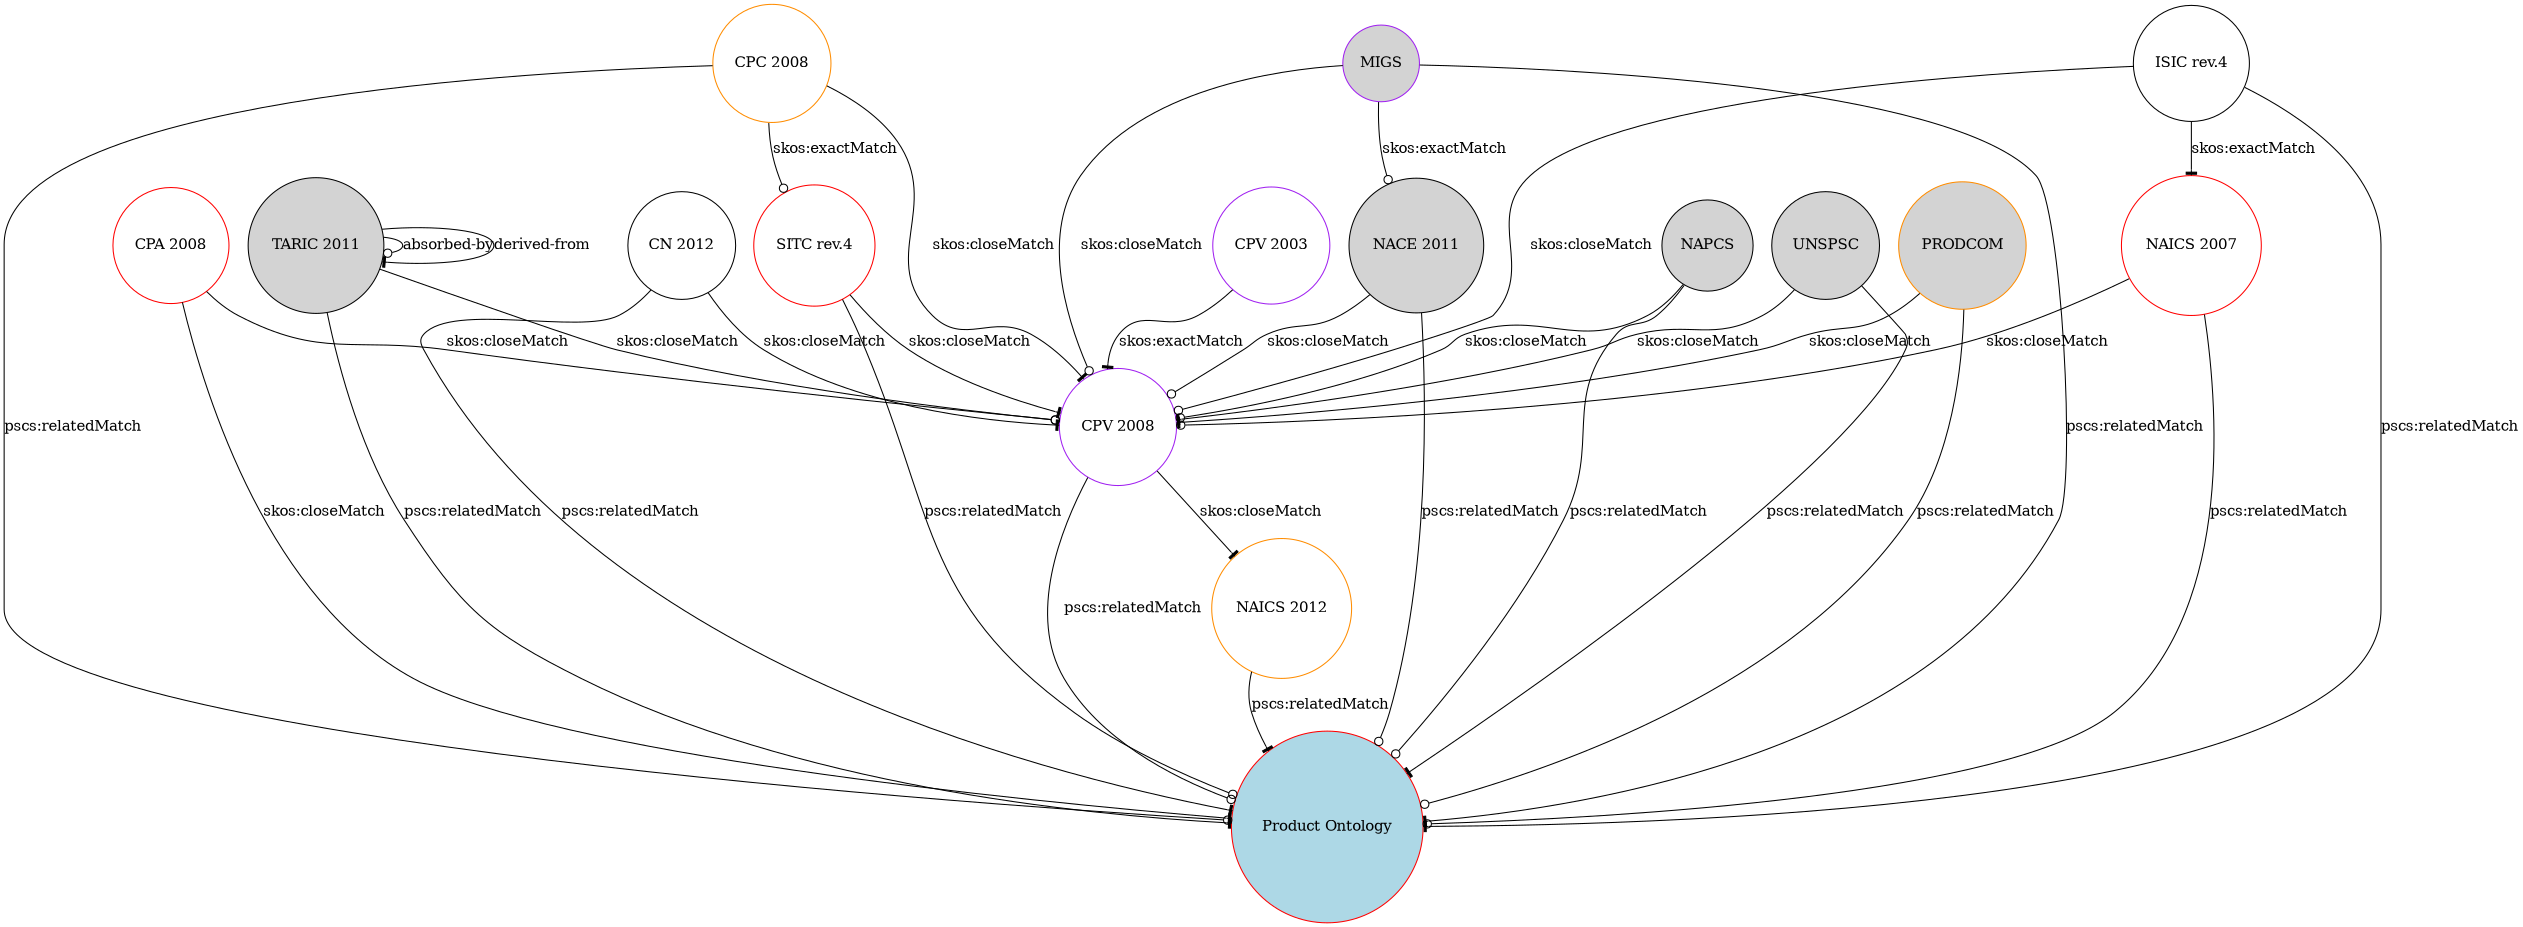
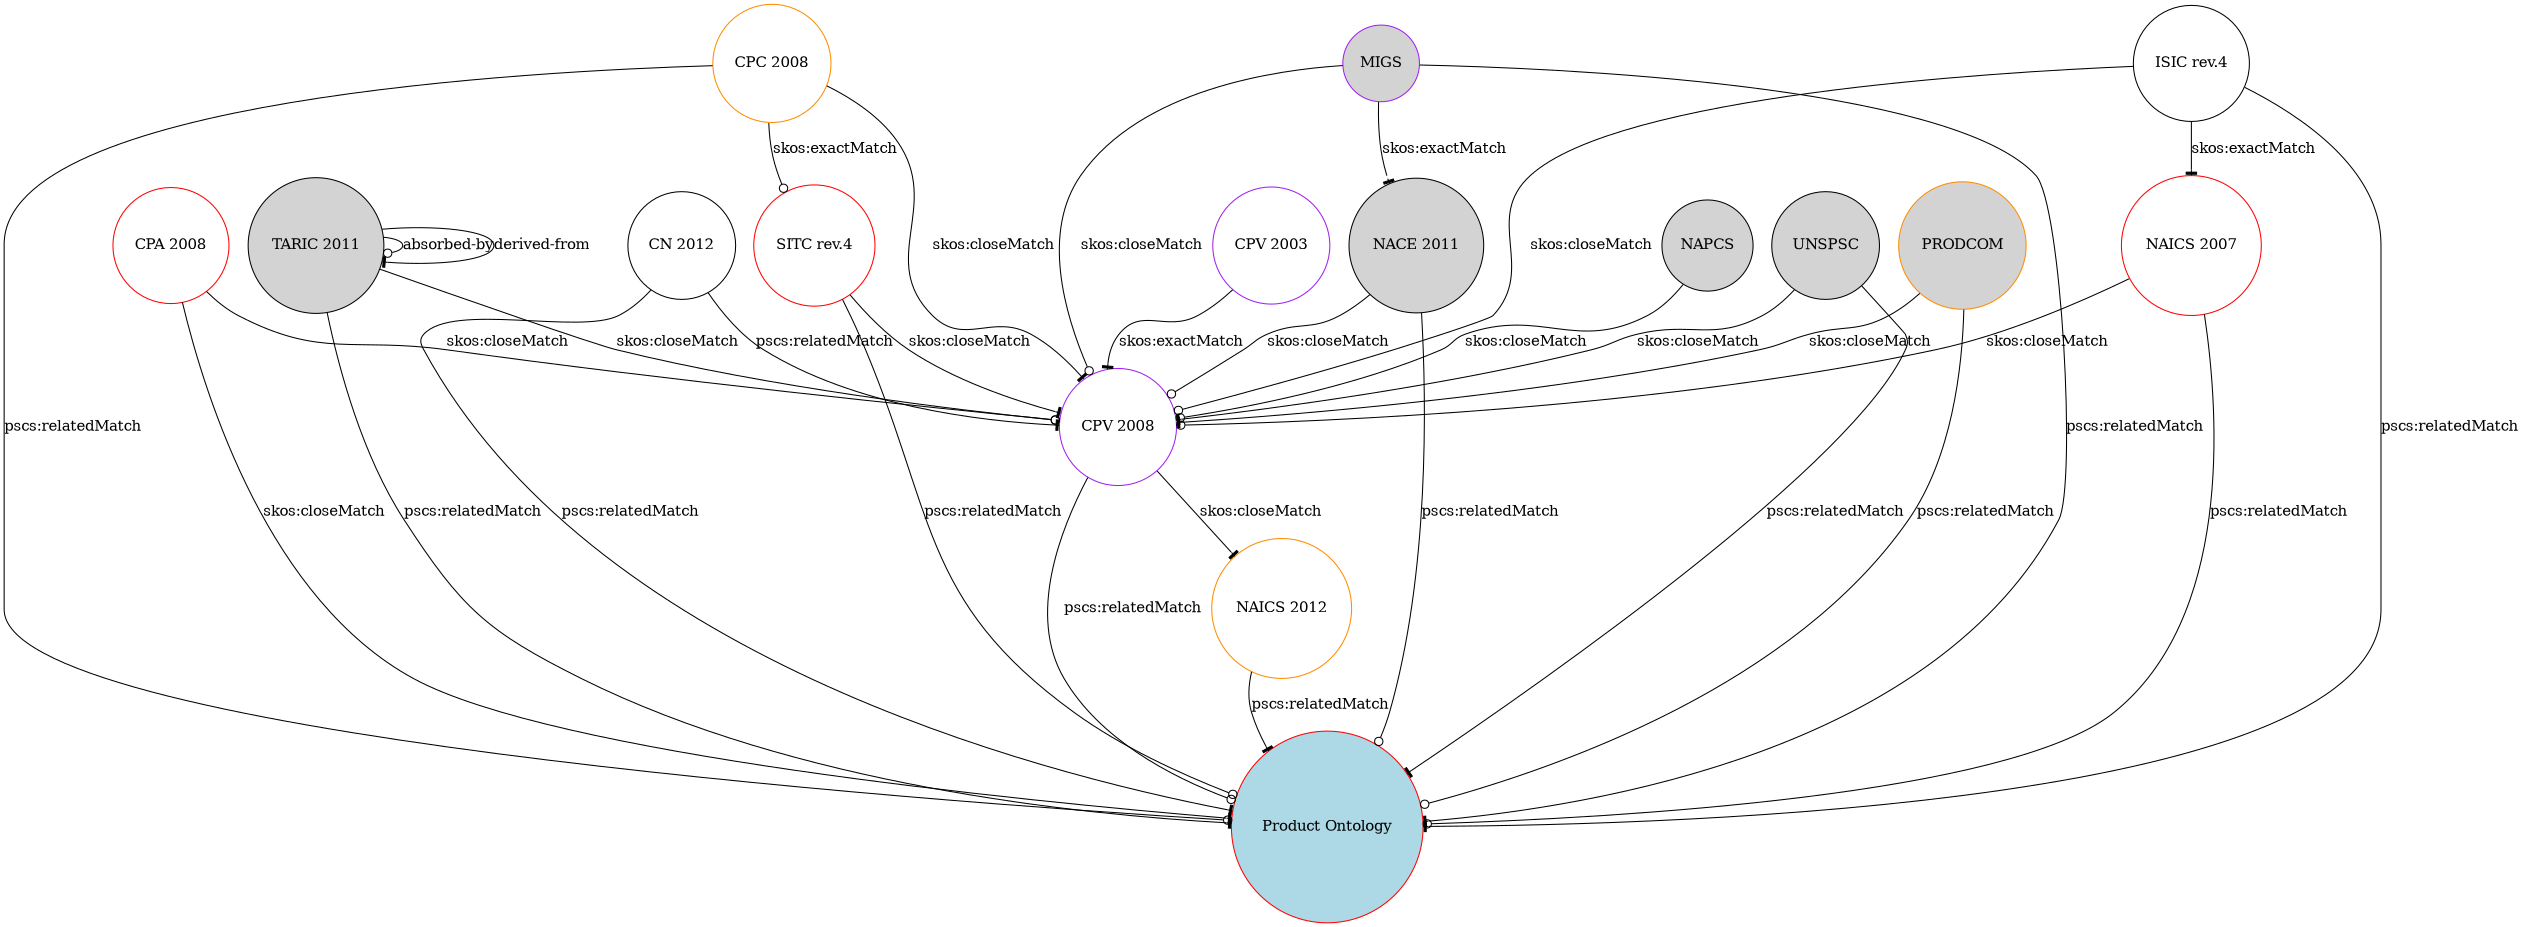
(1380, 139) -> (1380, 139)
(825, 342) -> (825, 342)
(1563, 521) -> none
